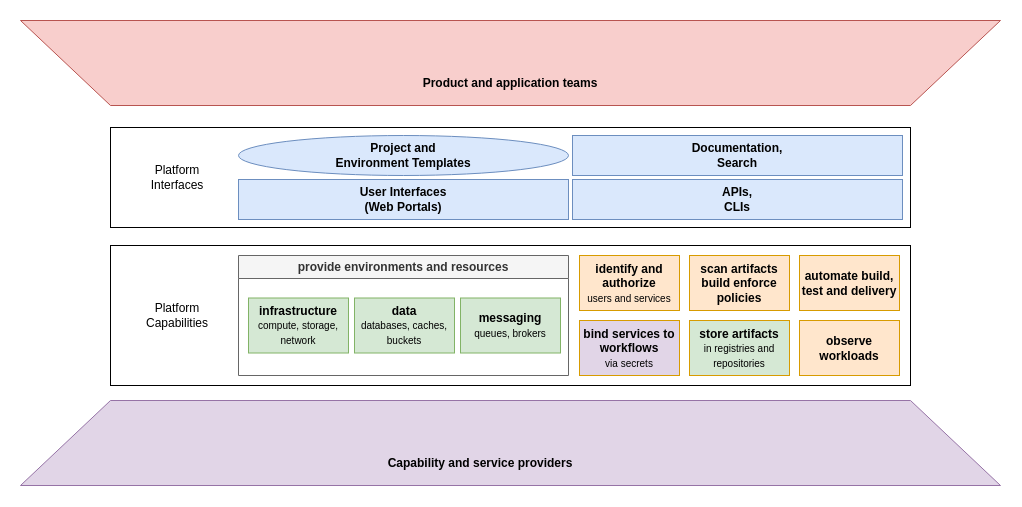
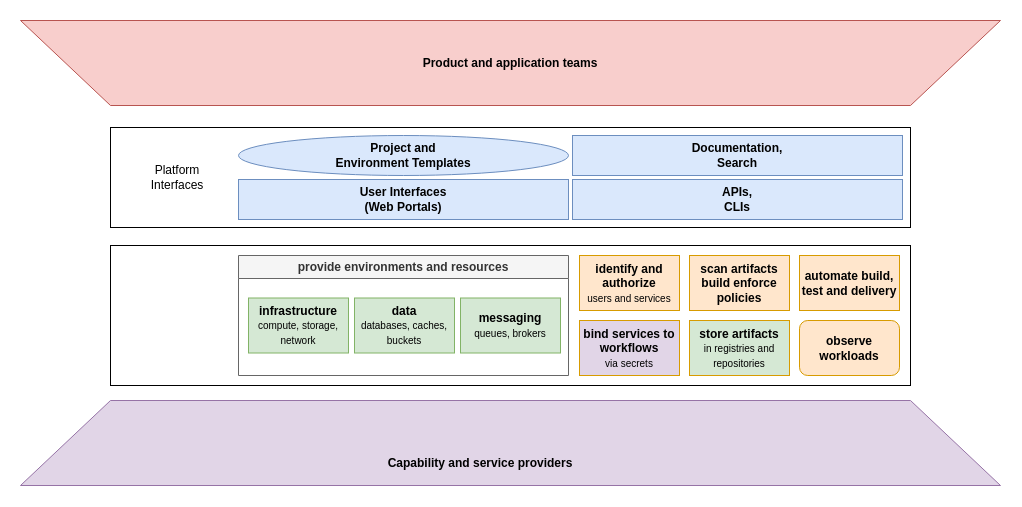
(511, 83) -> (511, 63)
(178, 316) -> none
(850, 348) -> (850, 348)
